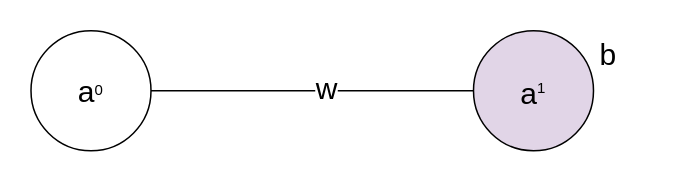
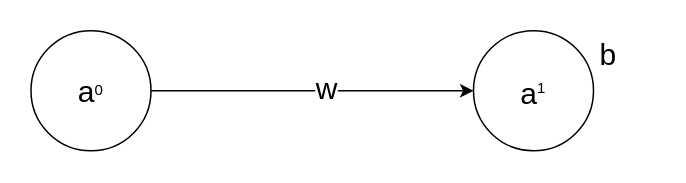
(466, 91) -> (462, 91)
(533, 91) -> (533, 91)
